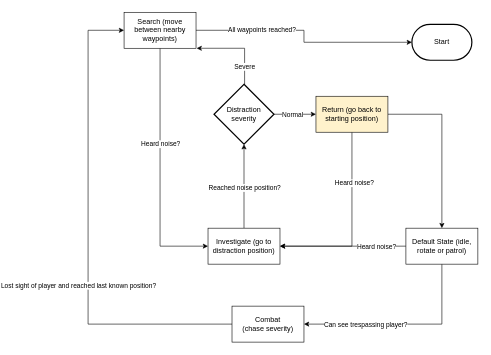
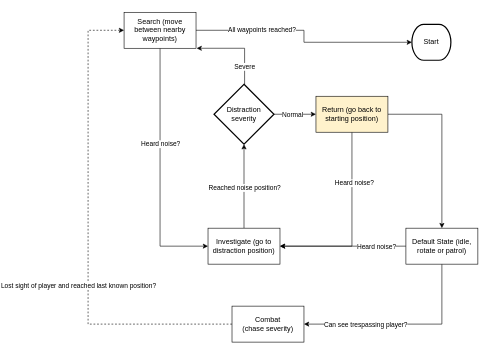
(442, 42) -> (431, 42)
(88, 233) -> (88, 233)
